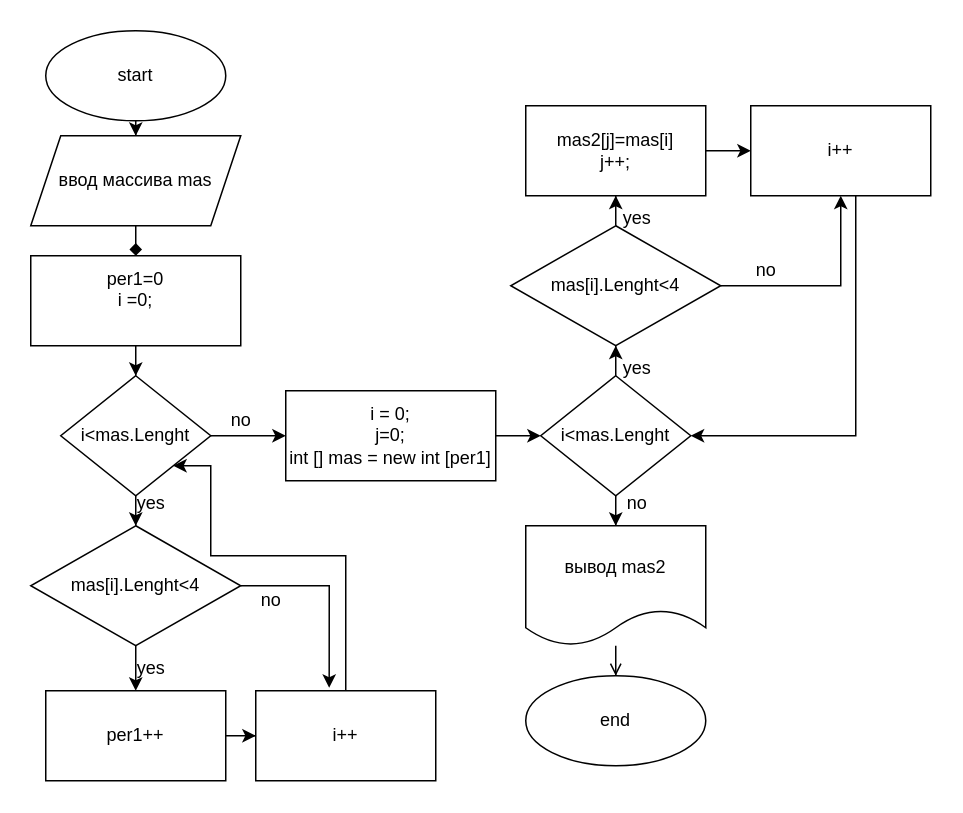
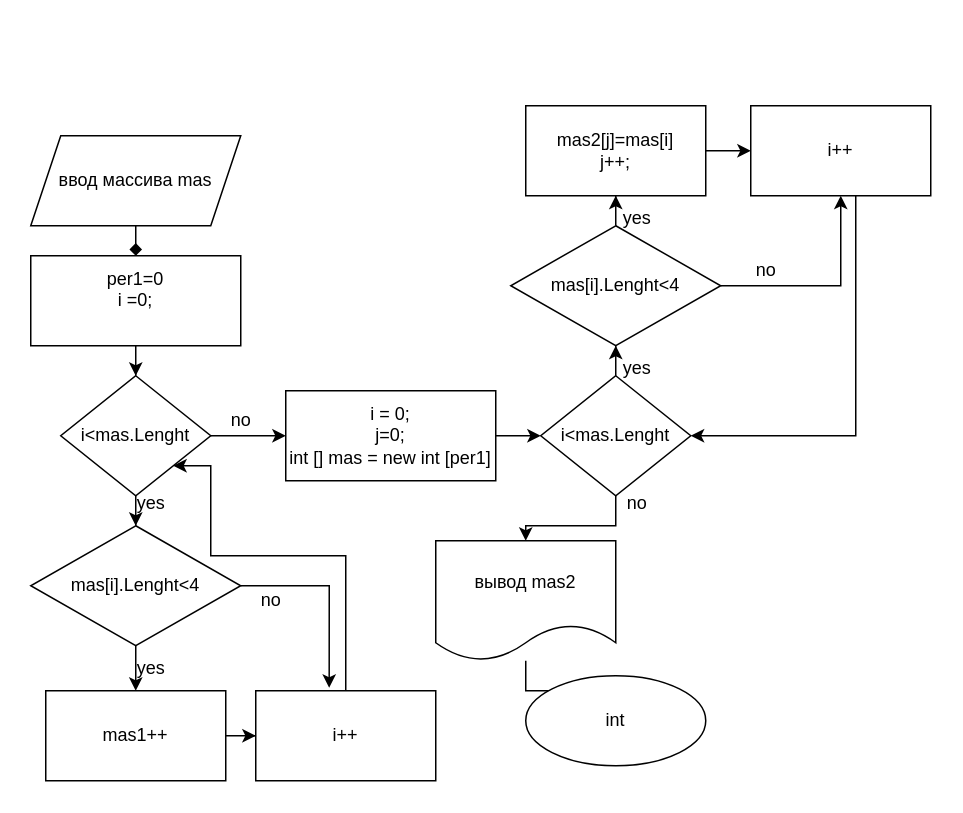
(136, 76) -> none
(136, 127) -> none
(616, 586) -> (526, 601)
(616, 721) -> (616, 721)
(136, 736) -> (136, 736)
